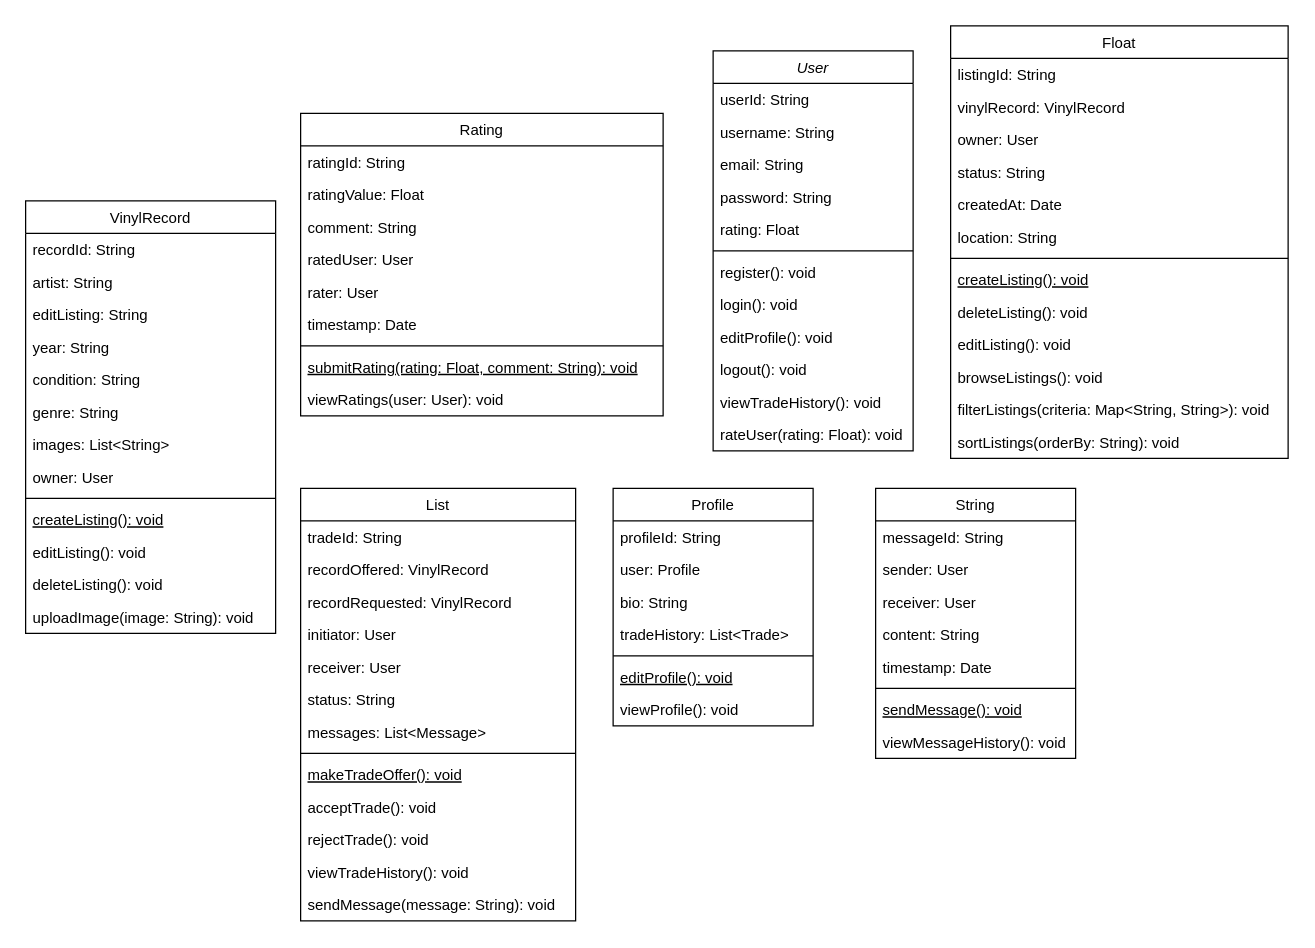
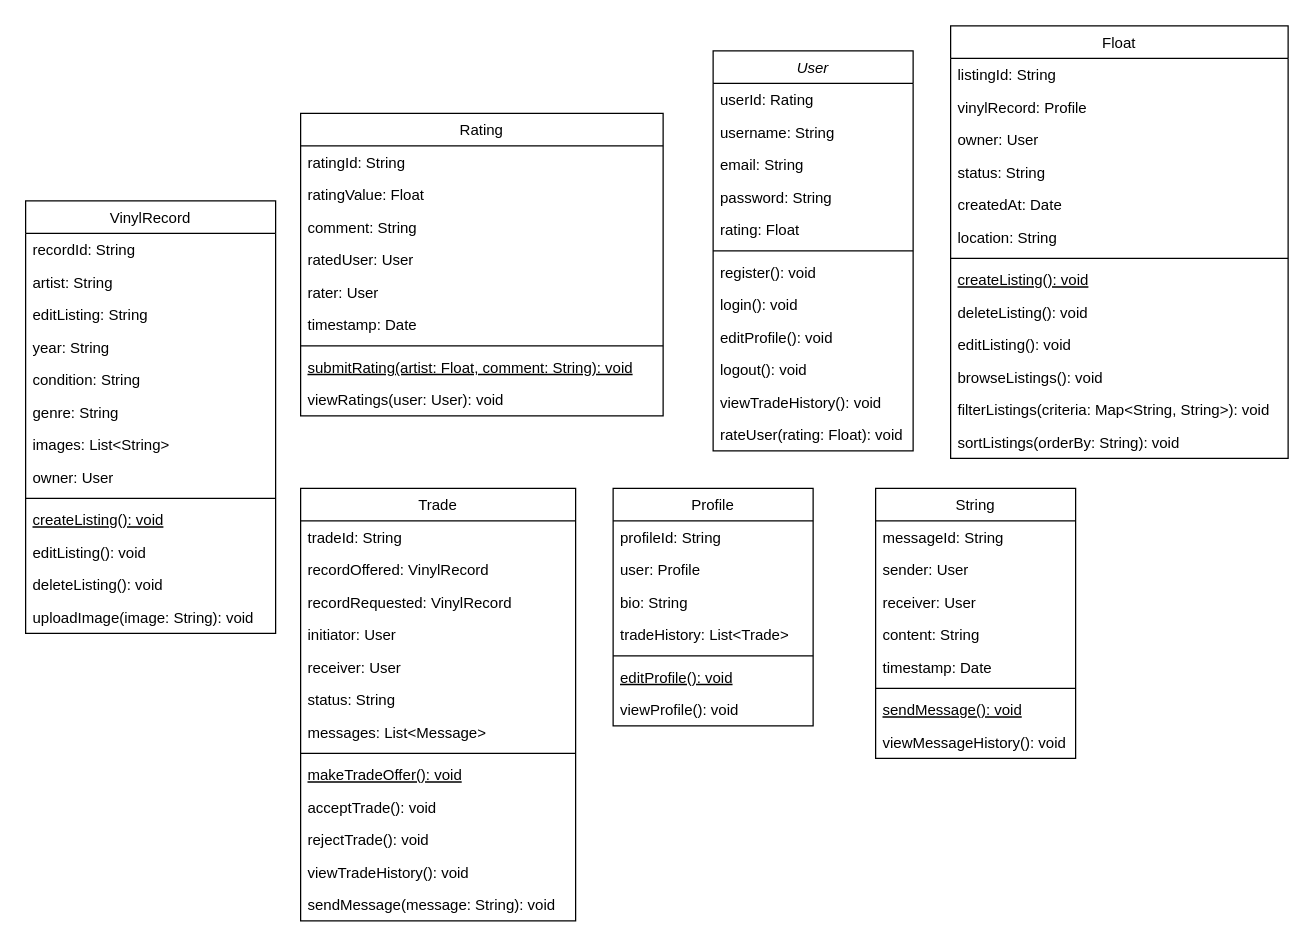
(773, 100) -> (773, 100)
(1047, 108) -> (1030, 108)
(490, 368) -> (490, 368)
(438, 505) -> (438, 505)
